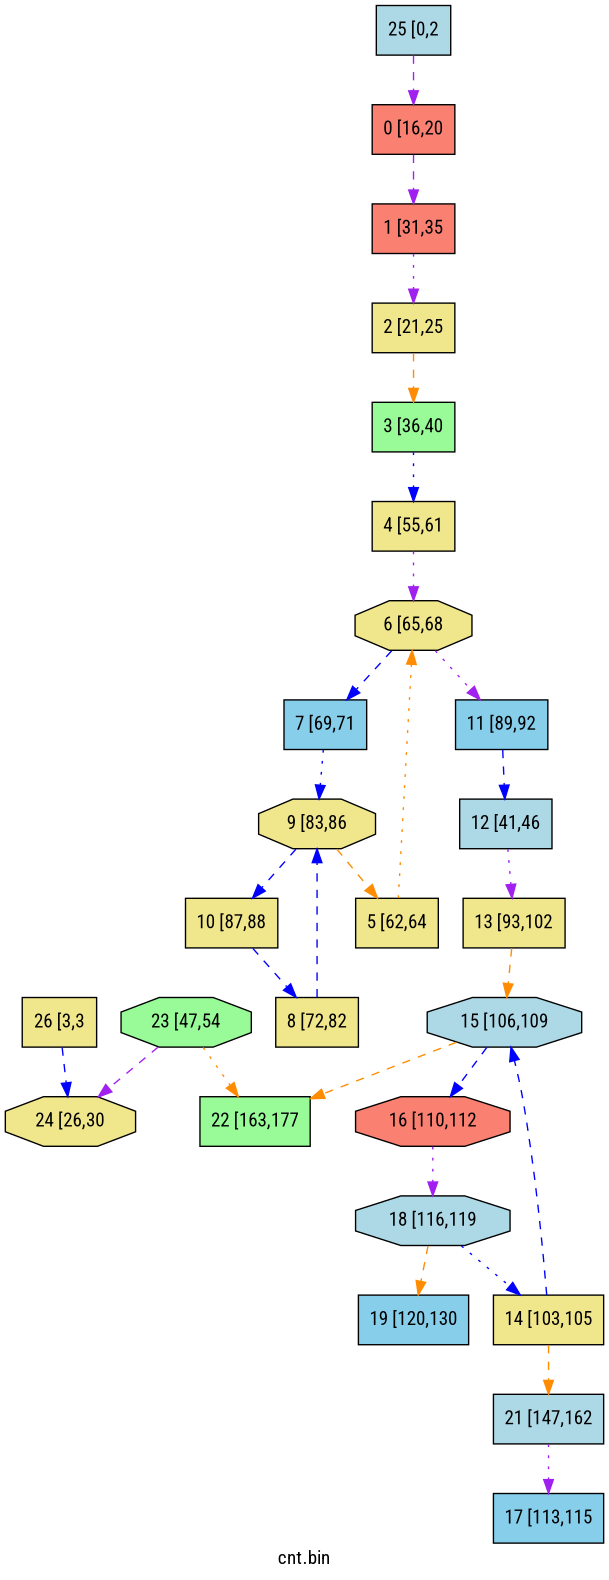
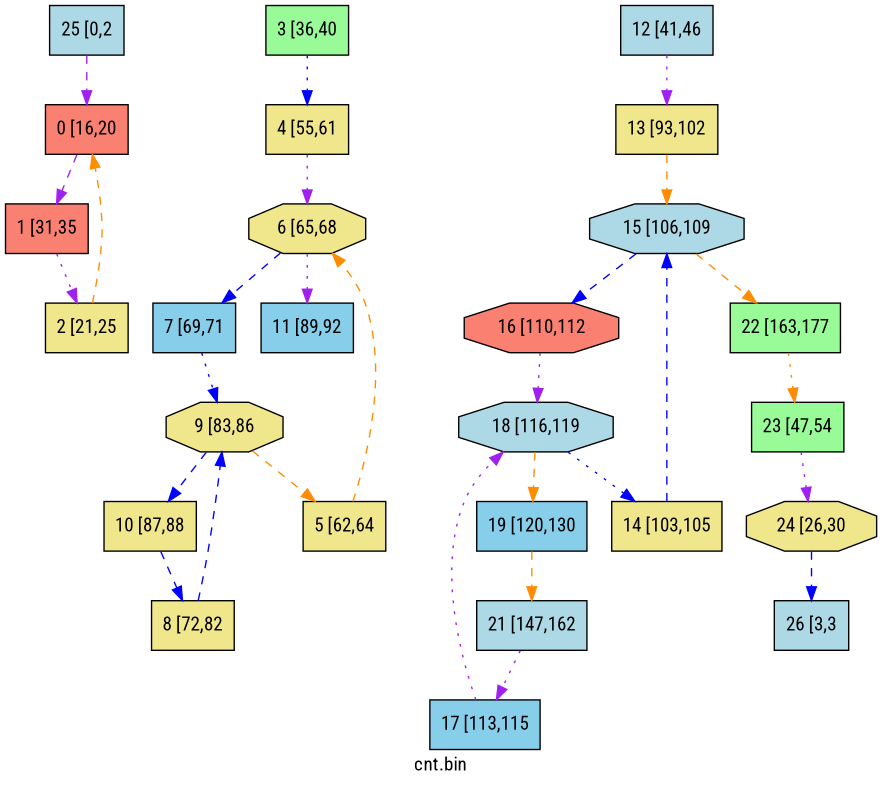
(414, 371) -> (102, 236)
none -> (452, 576)
(503, 768) -> none
(405, 781) -> (375, 380)
(59, 1022) -> (812, 626)
(186, 1022) -> (798, 427)
(64, 1065) -> (812, 569)
(217, 1066) -> (791, 371)
(134, 1068) -> (804, 470)
(549, 1363) -> (532, 569)
